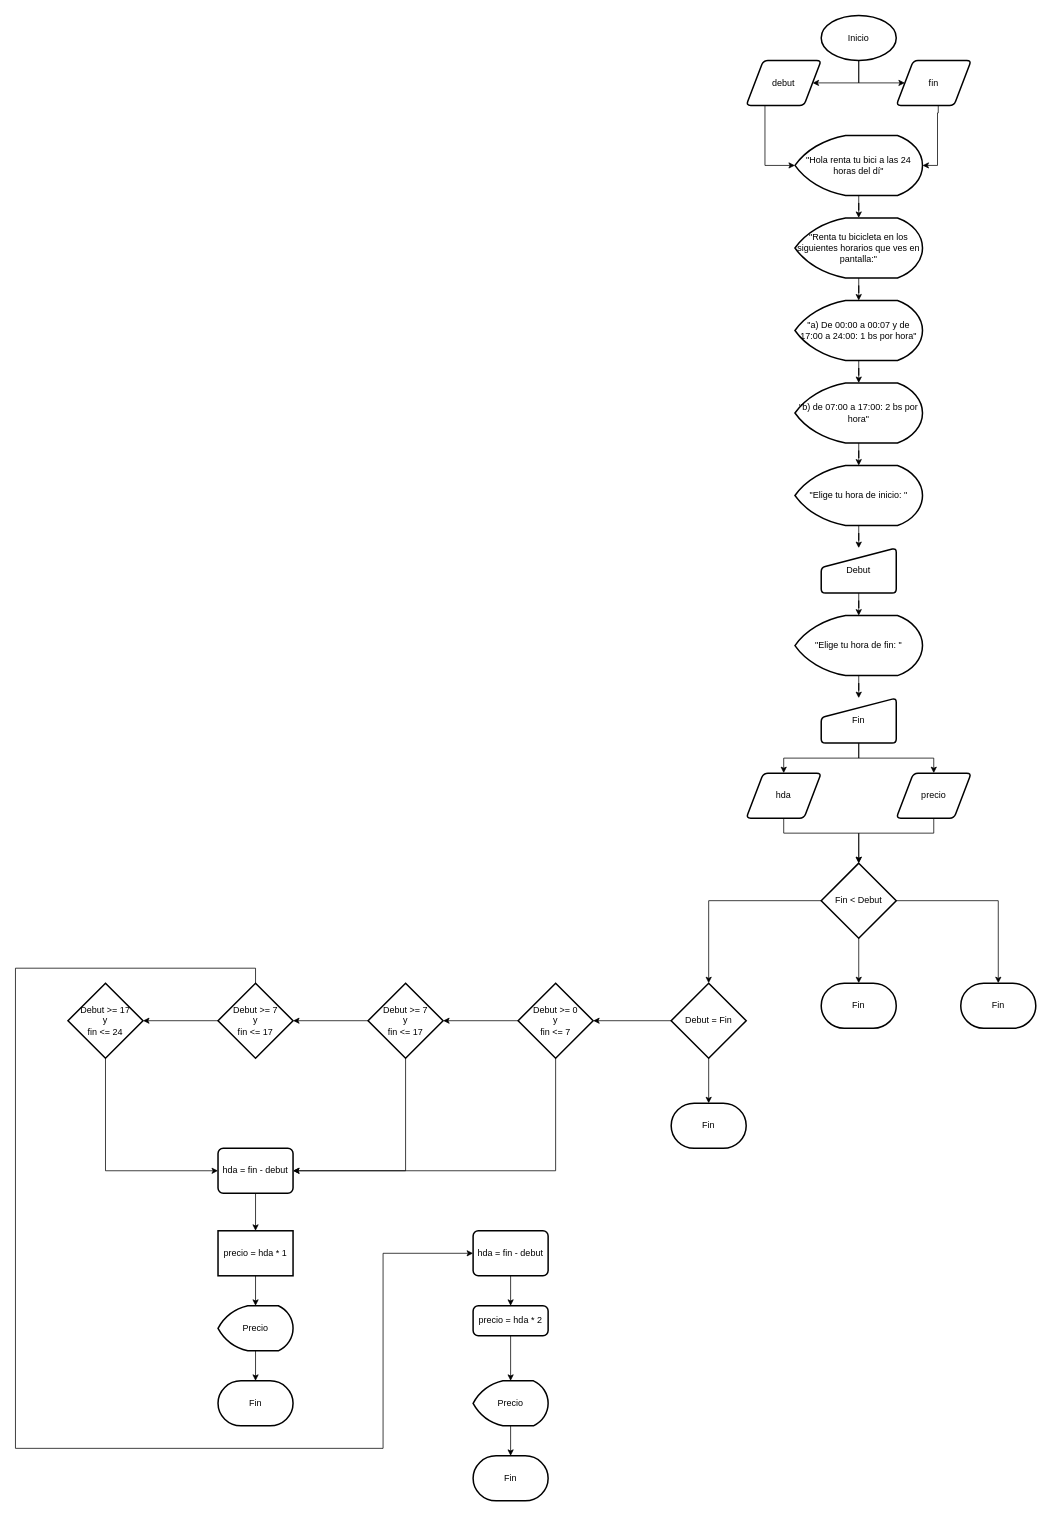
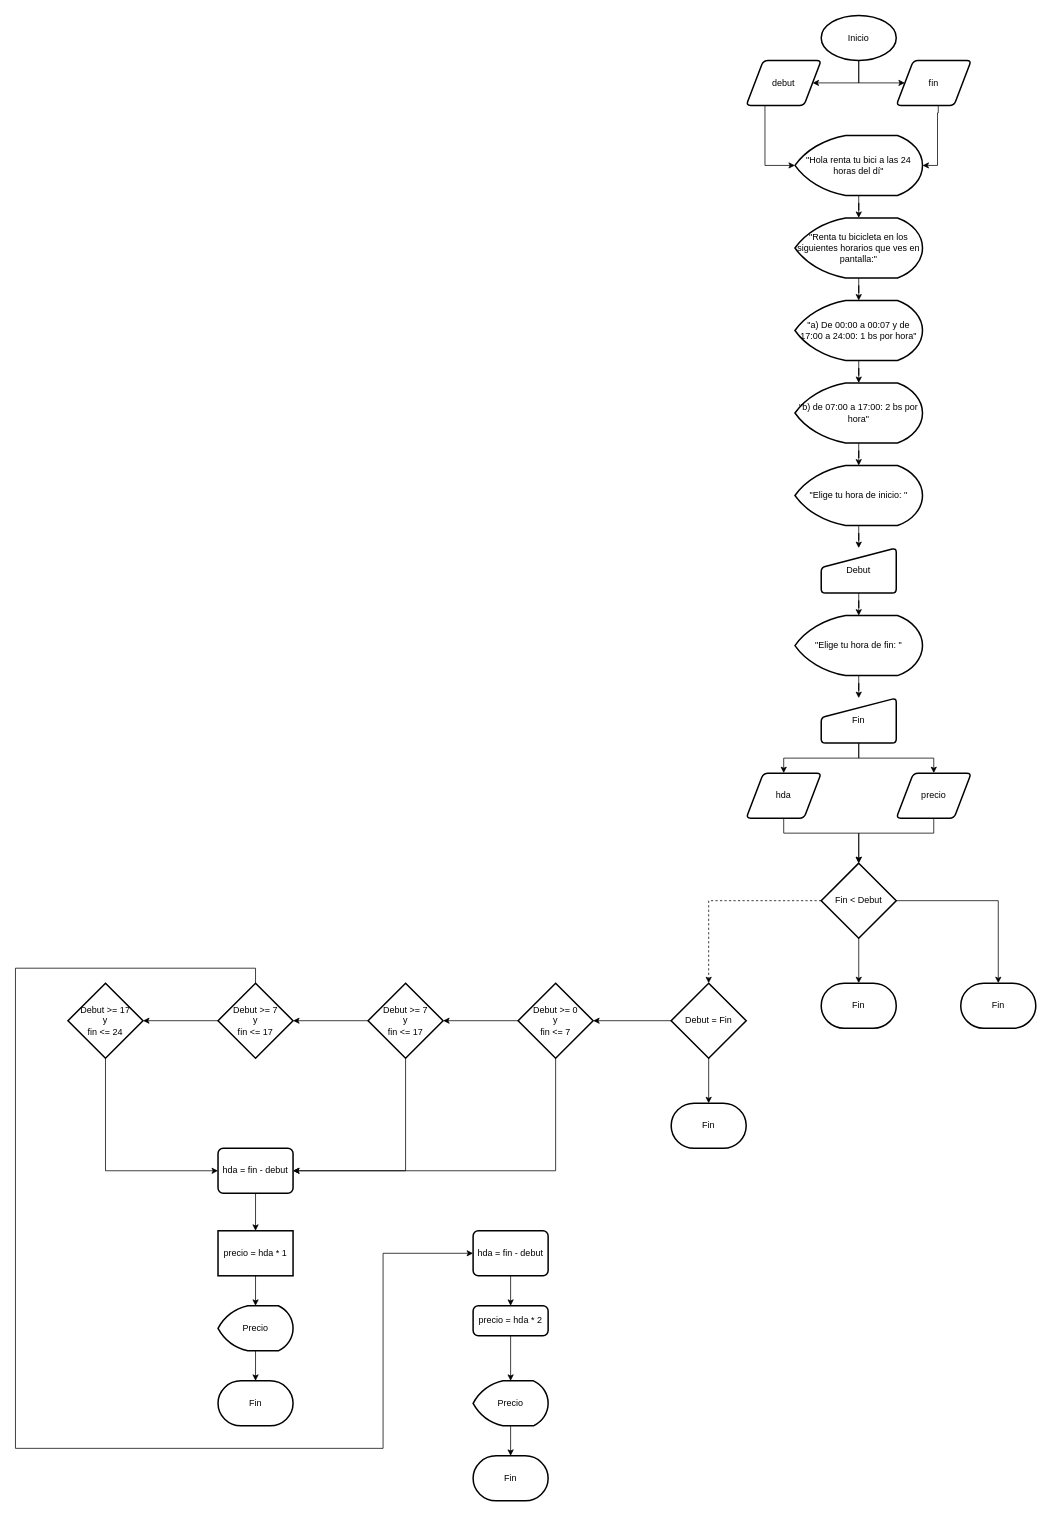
(725, 900) -> (725, 900)
